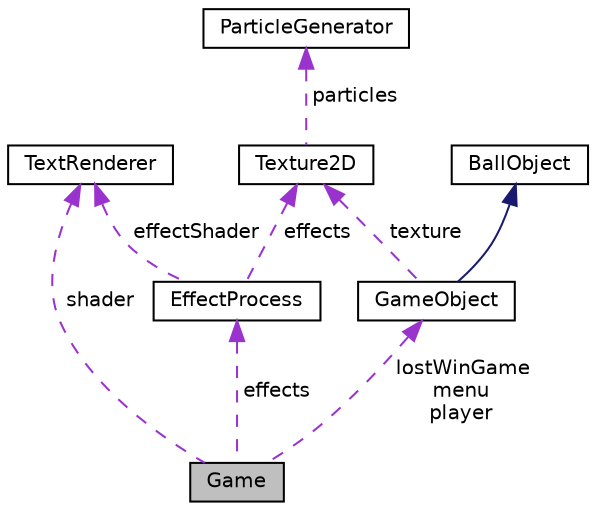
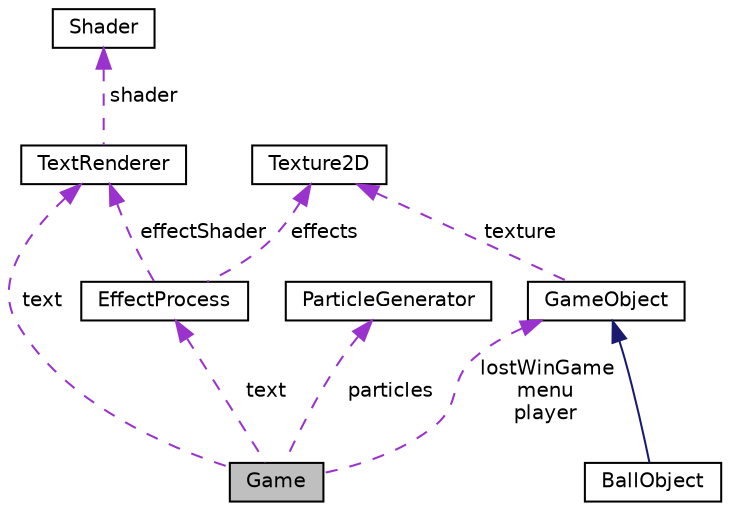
none -> (104, 28)
(306, 107) -> (318, 397)
(490, 247) -> (636, 401)
(98, 301) -> (40, 301)
(275, 392) -> (263, 392)
